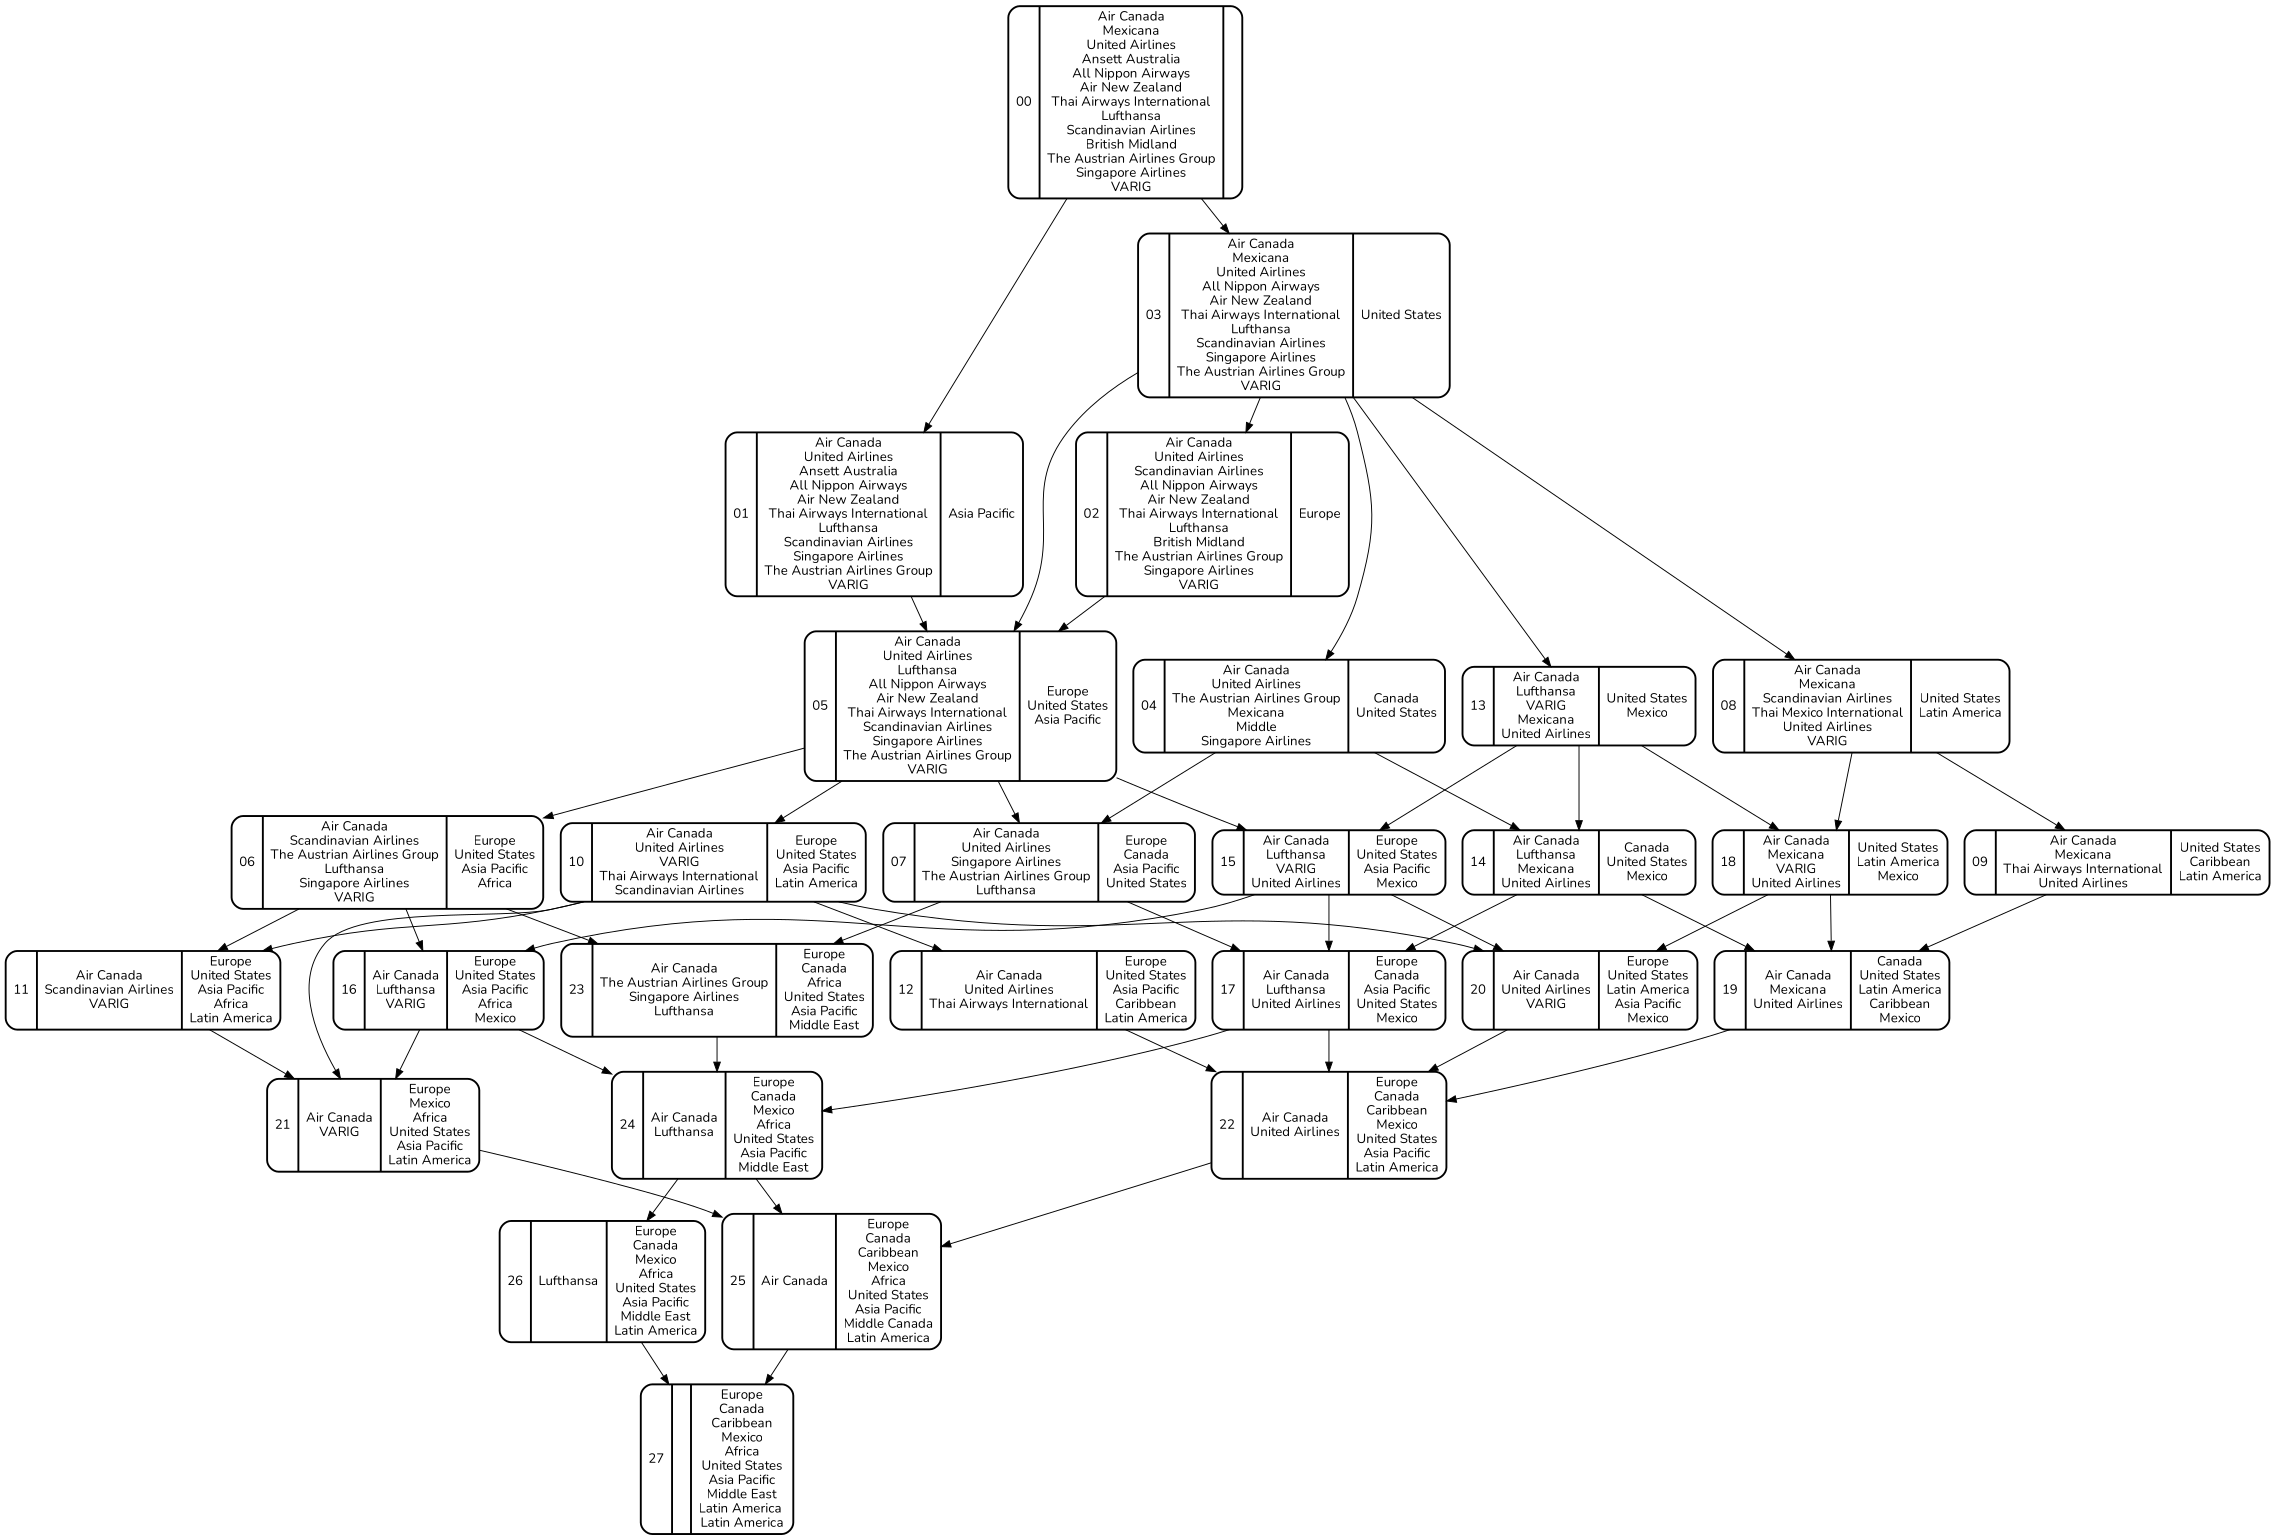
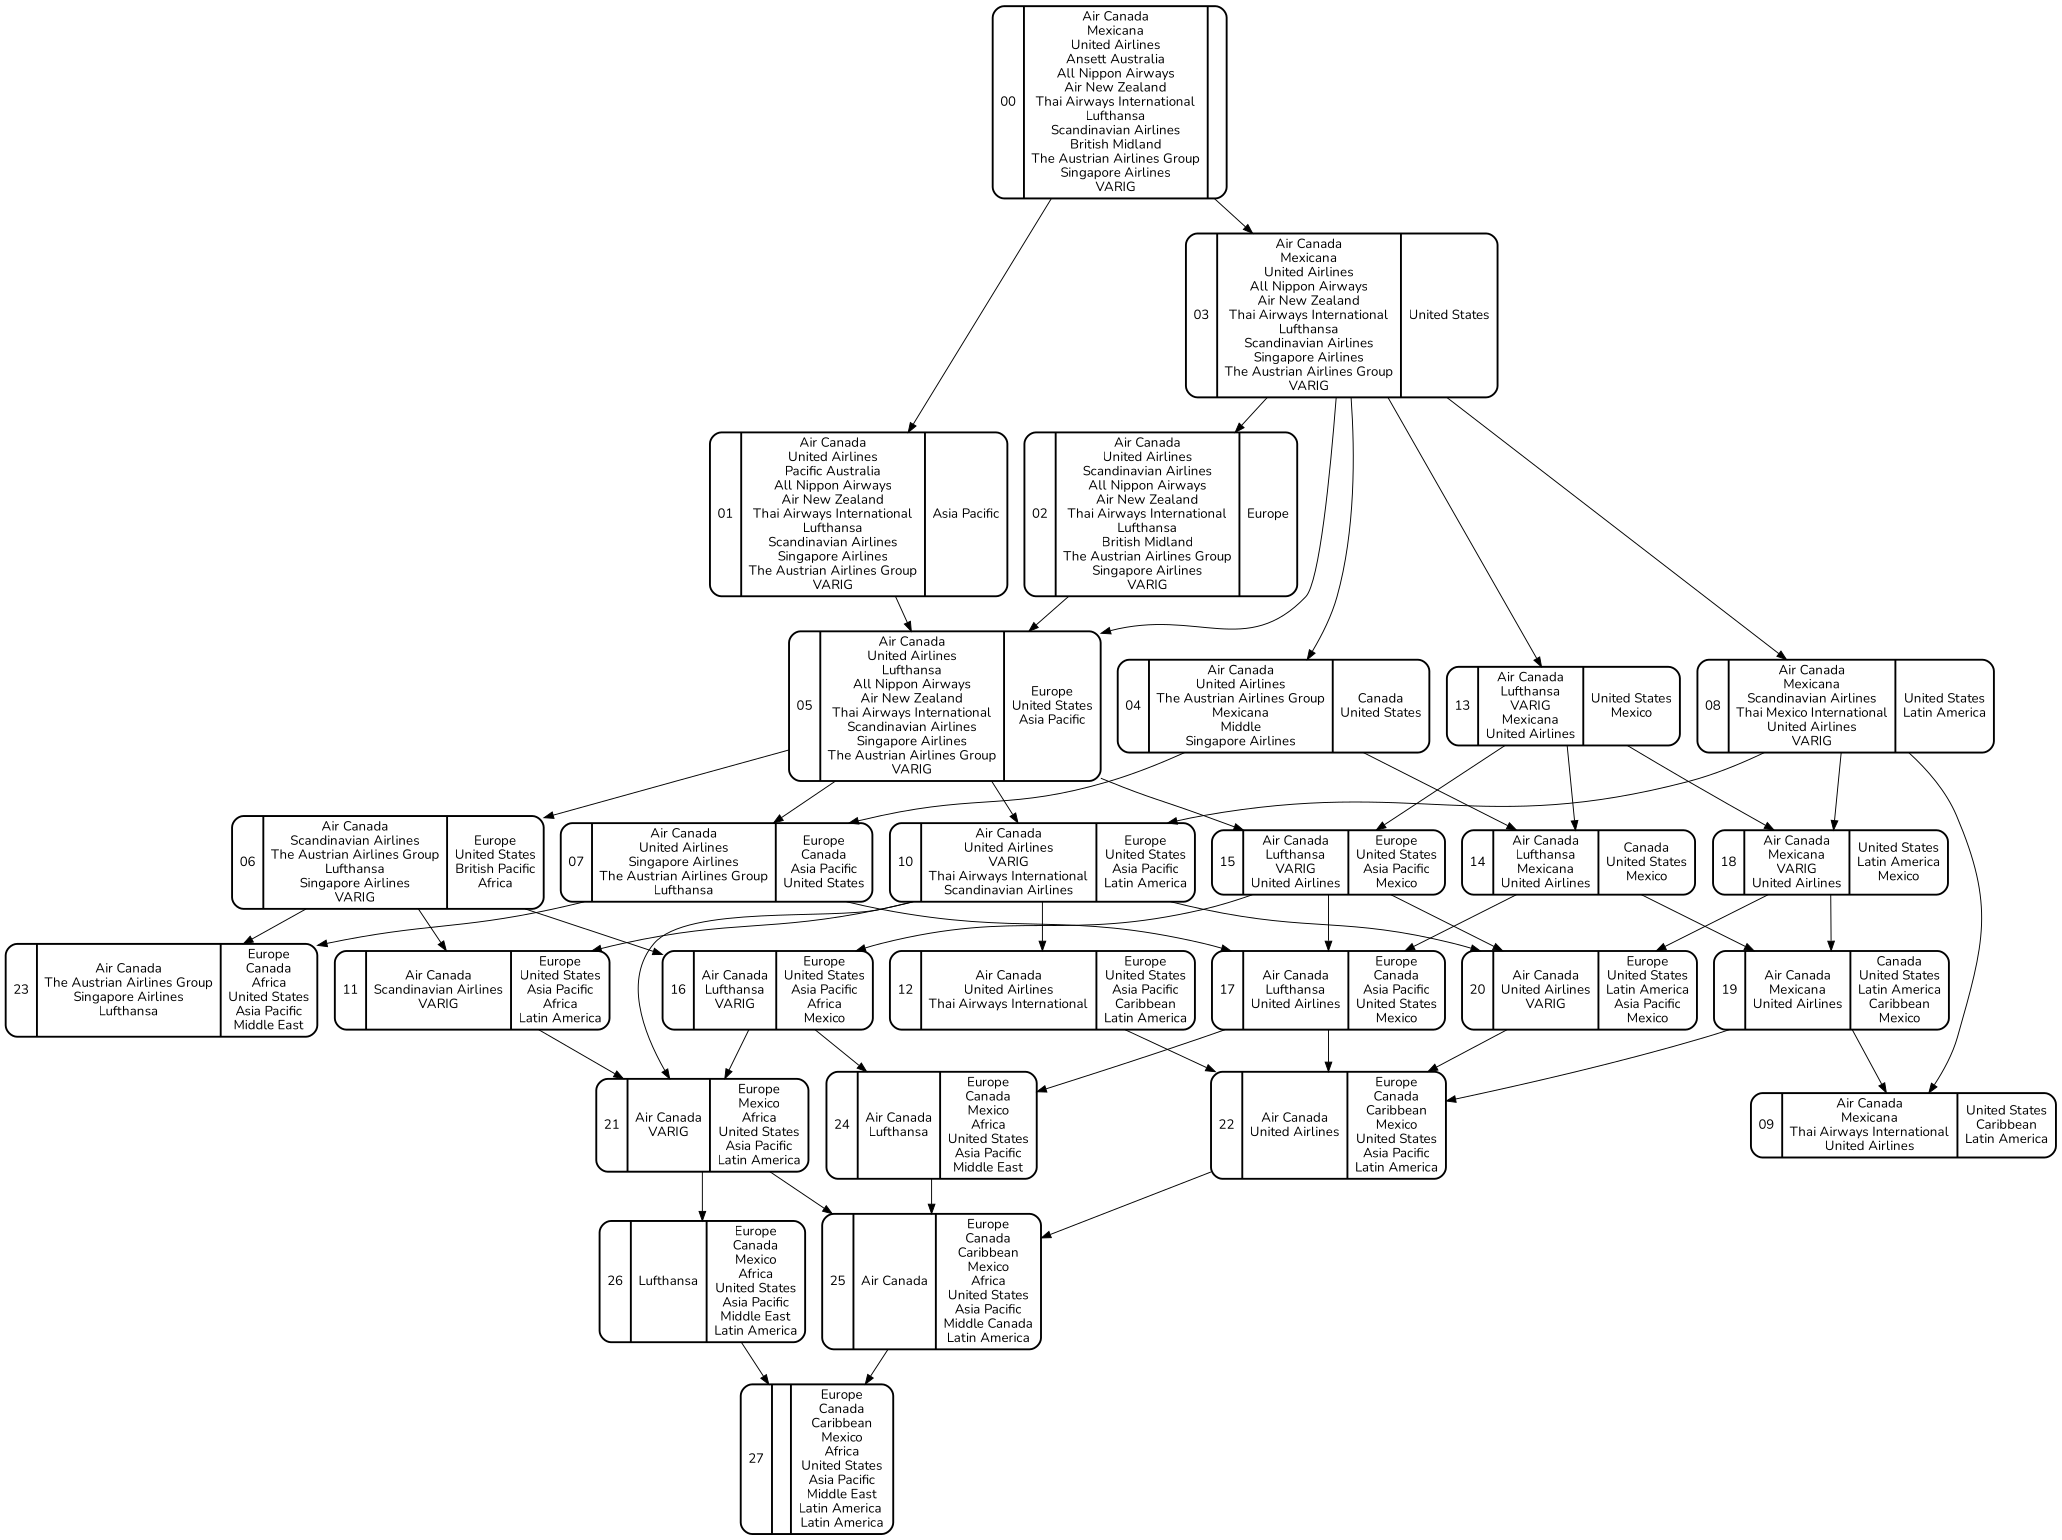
(849, 471) -> (833, 471)
none -> (1489, 806)
(495, 869) -> (495, 869)
(1987, 921) -> (1867, 1057)
(717, 1049) -> none
(668, 1192) -> (702, 1191)
